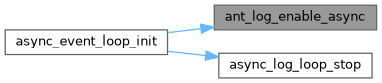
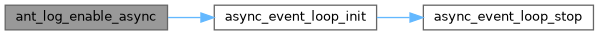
(184, 31) -> (184, 18)
(295, 66) -> (508, 18)
